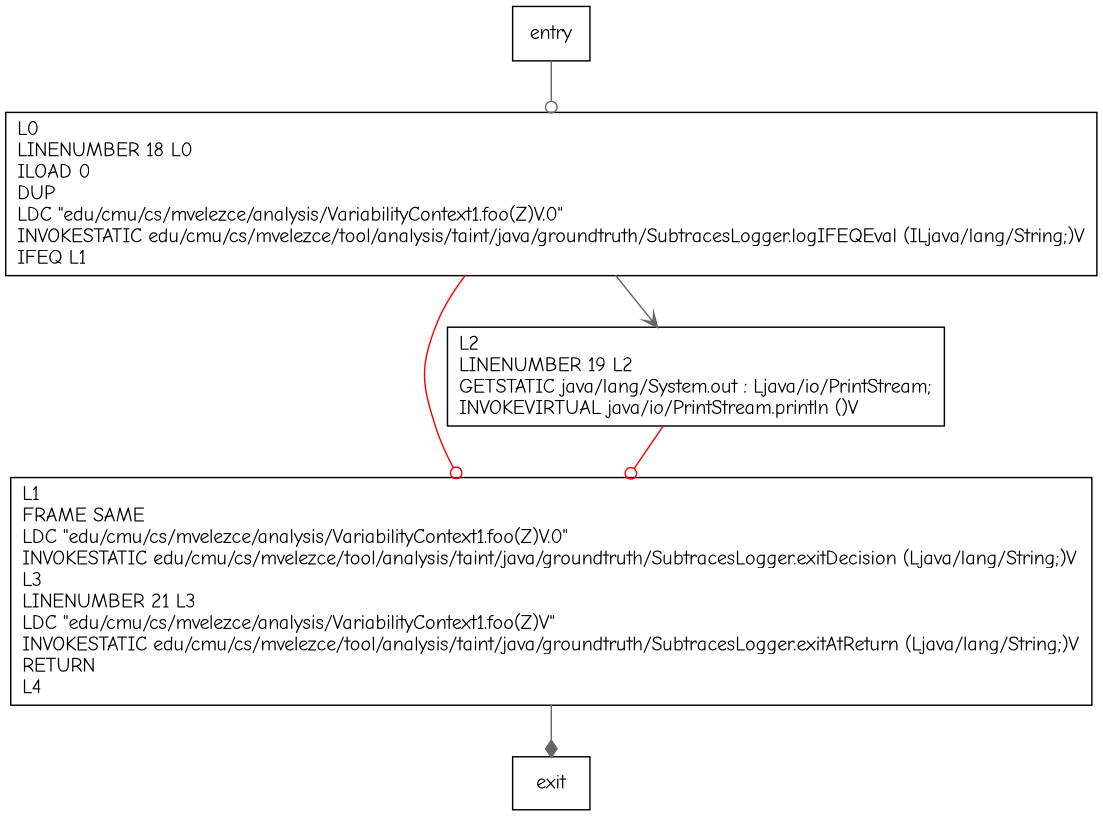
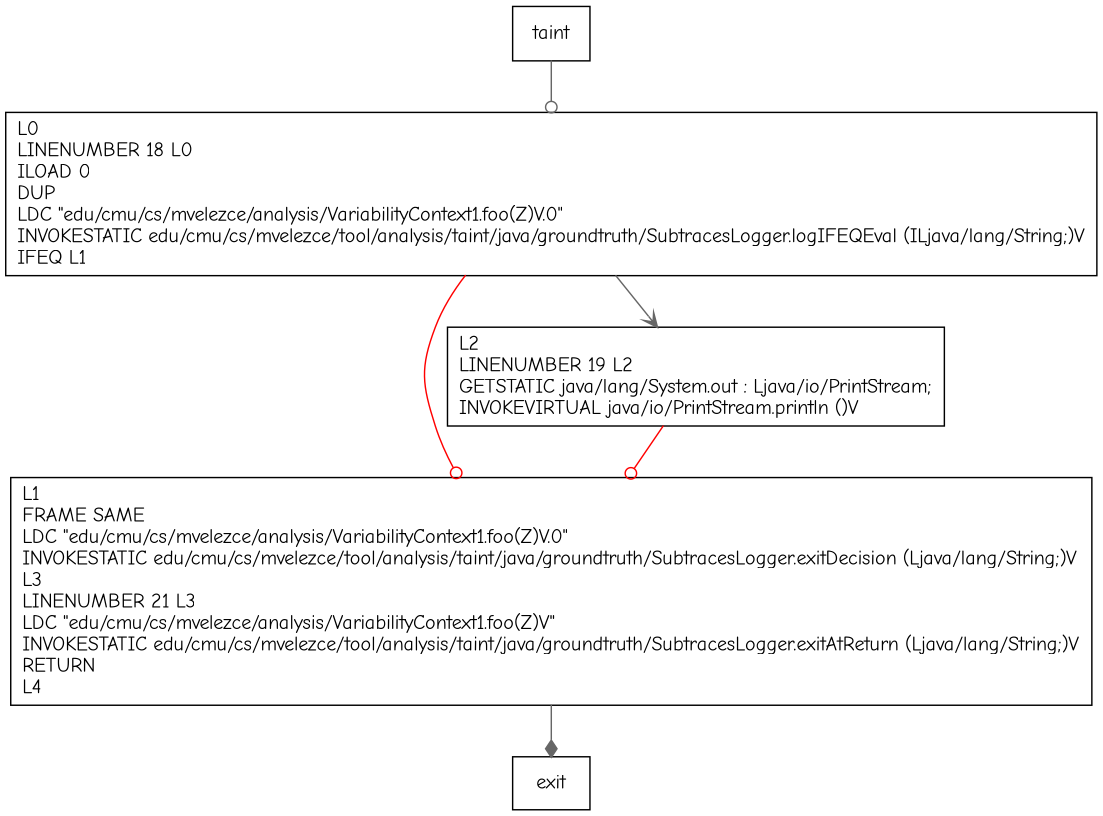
(551, 34) -> (551, 34)
